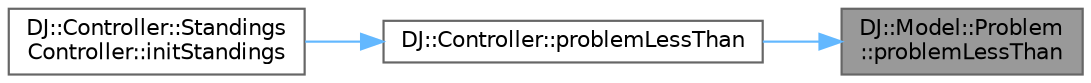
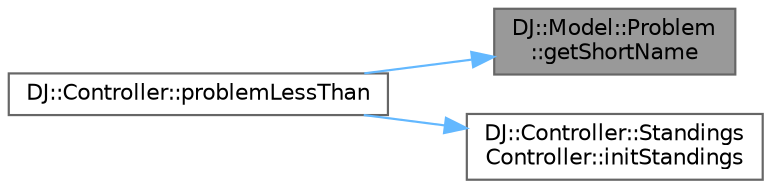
(333, 42) -> (404, 120)
(962, 42) -> (615, 42)
